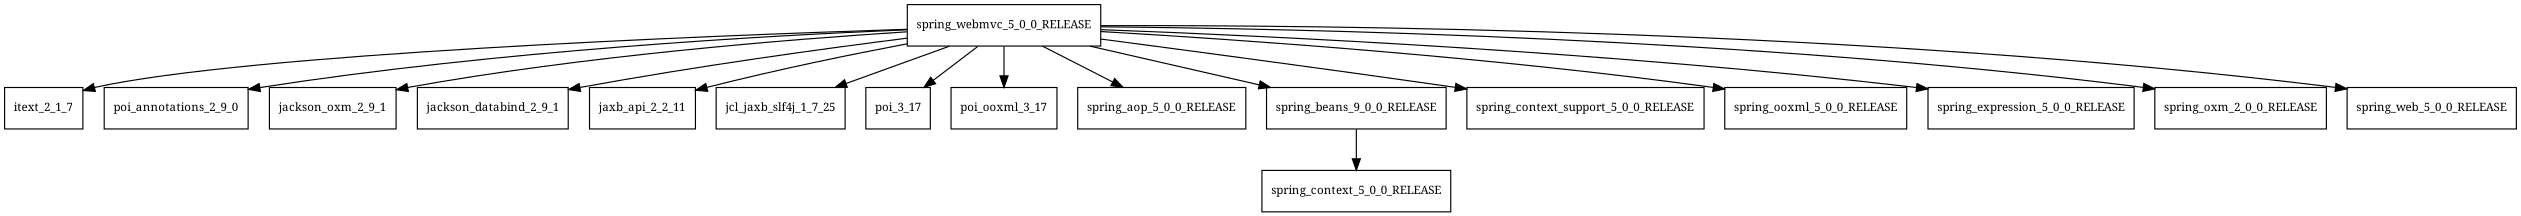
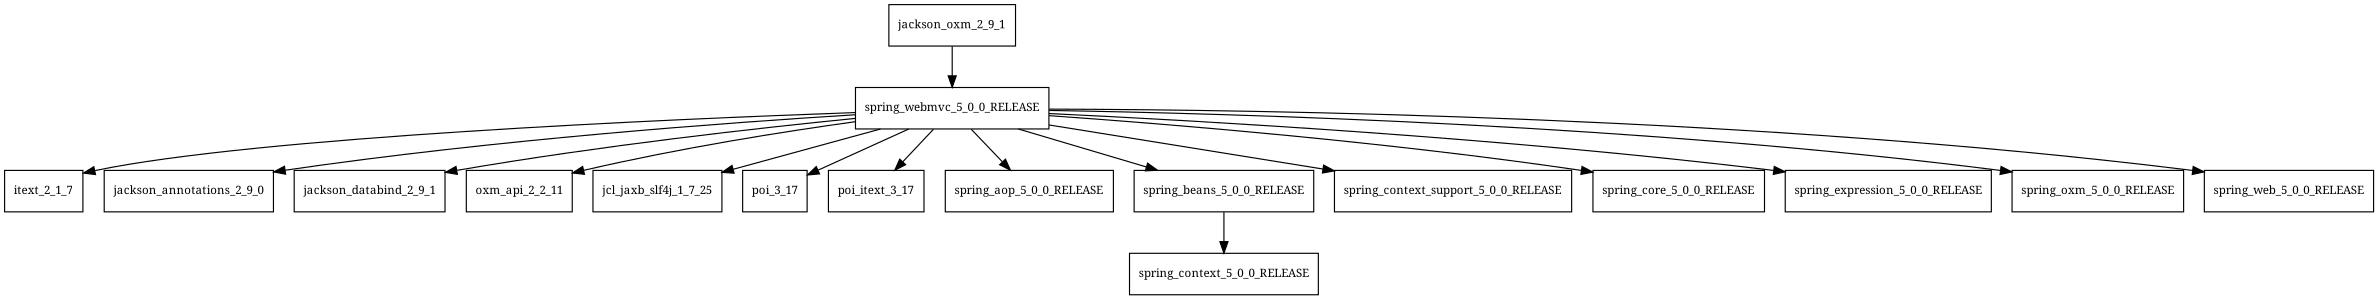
(656, 53) -> (952, 61)
(176, 108) -> (189, 191)
(642, 108) -> (519, 191)
(1004, 108) -> (876, 191)
(1356, 108) -> (1224, 191)
(1816, 108) -> (1679, 191)
(2241, 108) -> (2098, 191)
